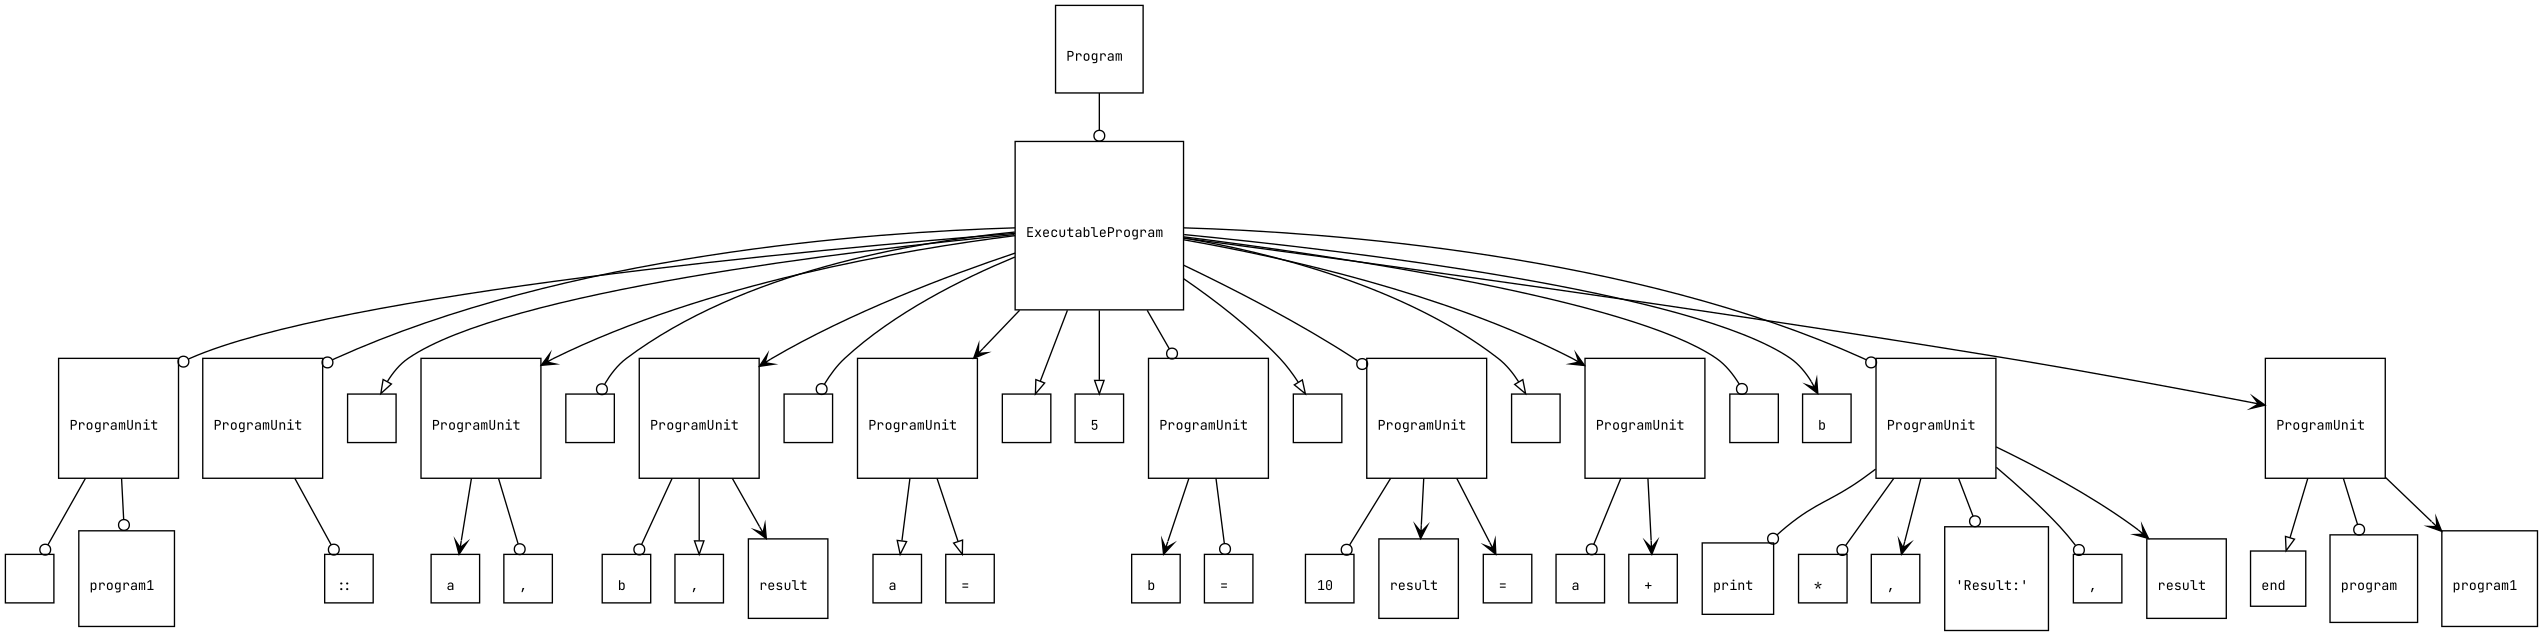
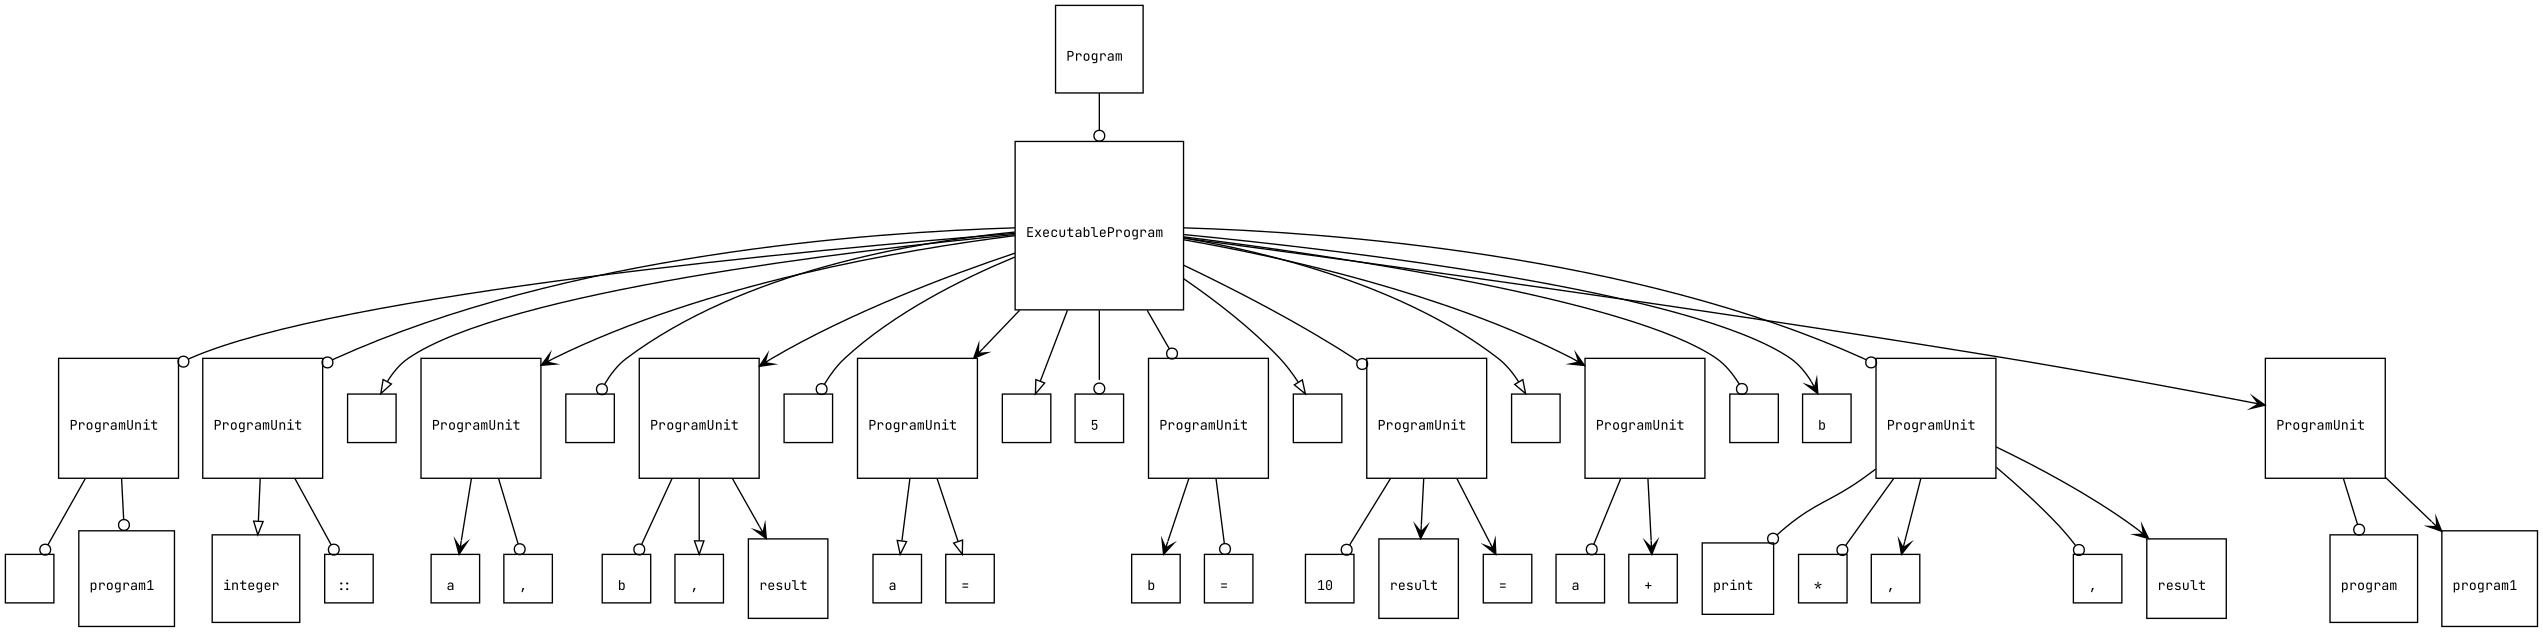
(1099, 345) -> (1099, 345)
none -> (256, 579)
(1997, 579) -> none
(2278, 579) -> none
